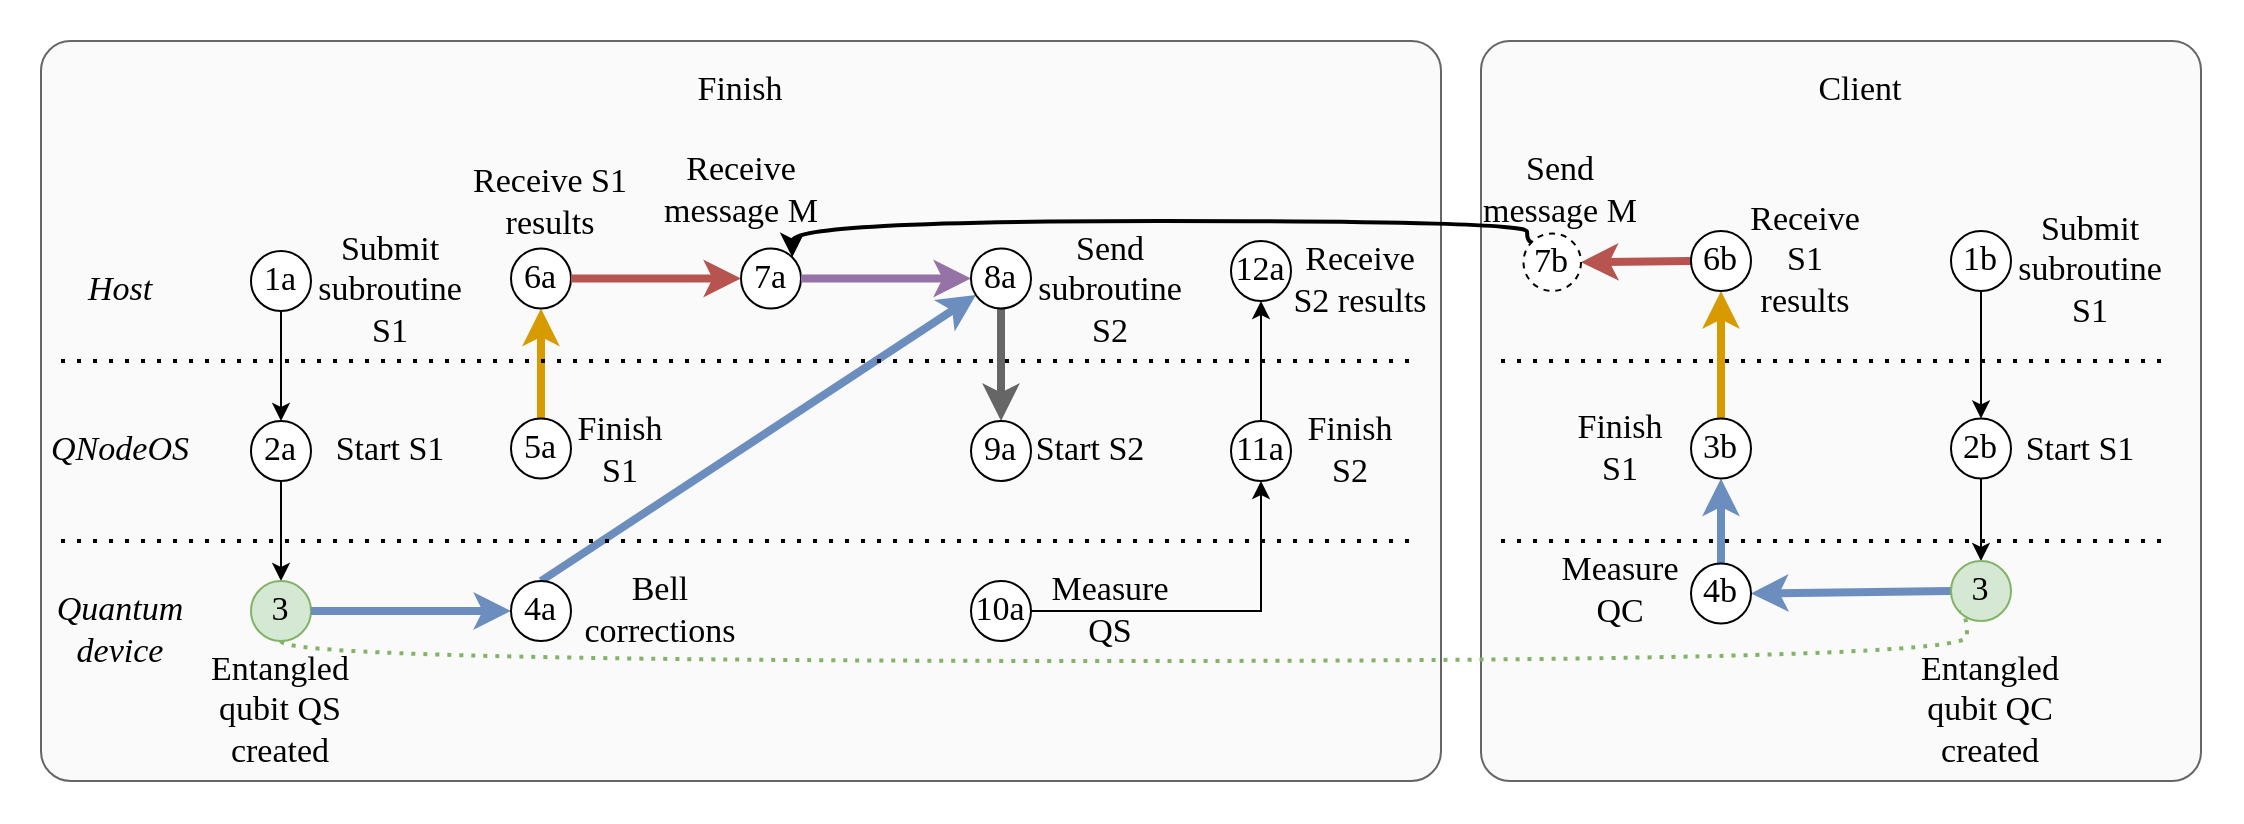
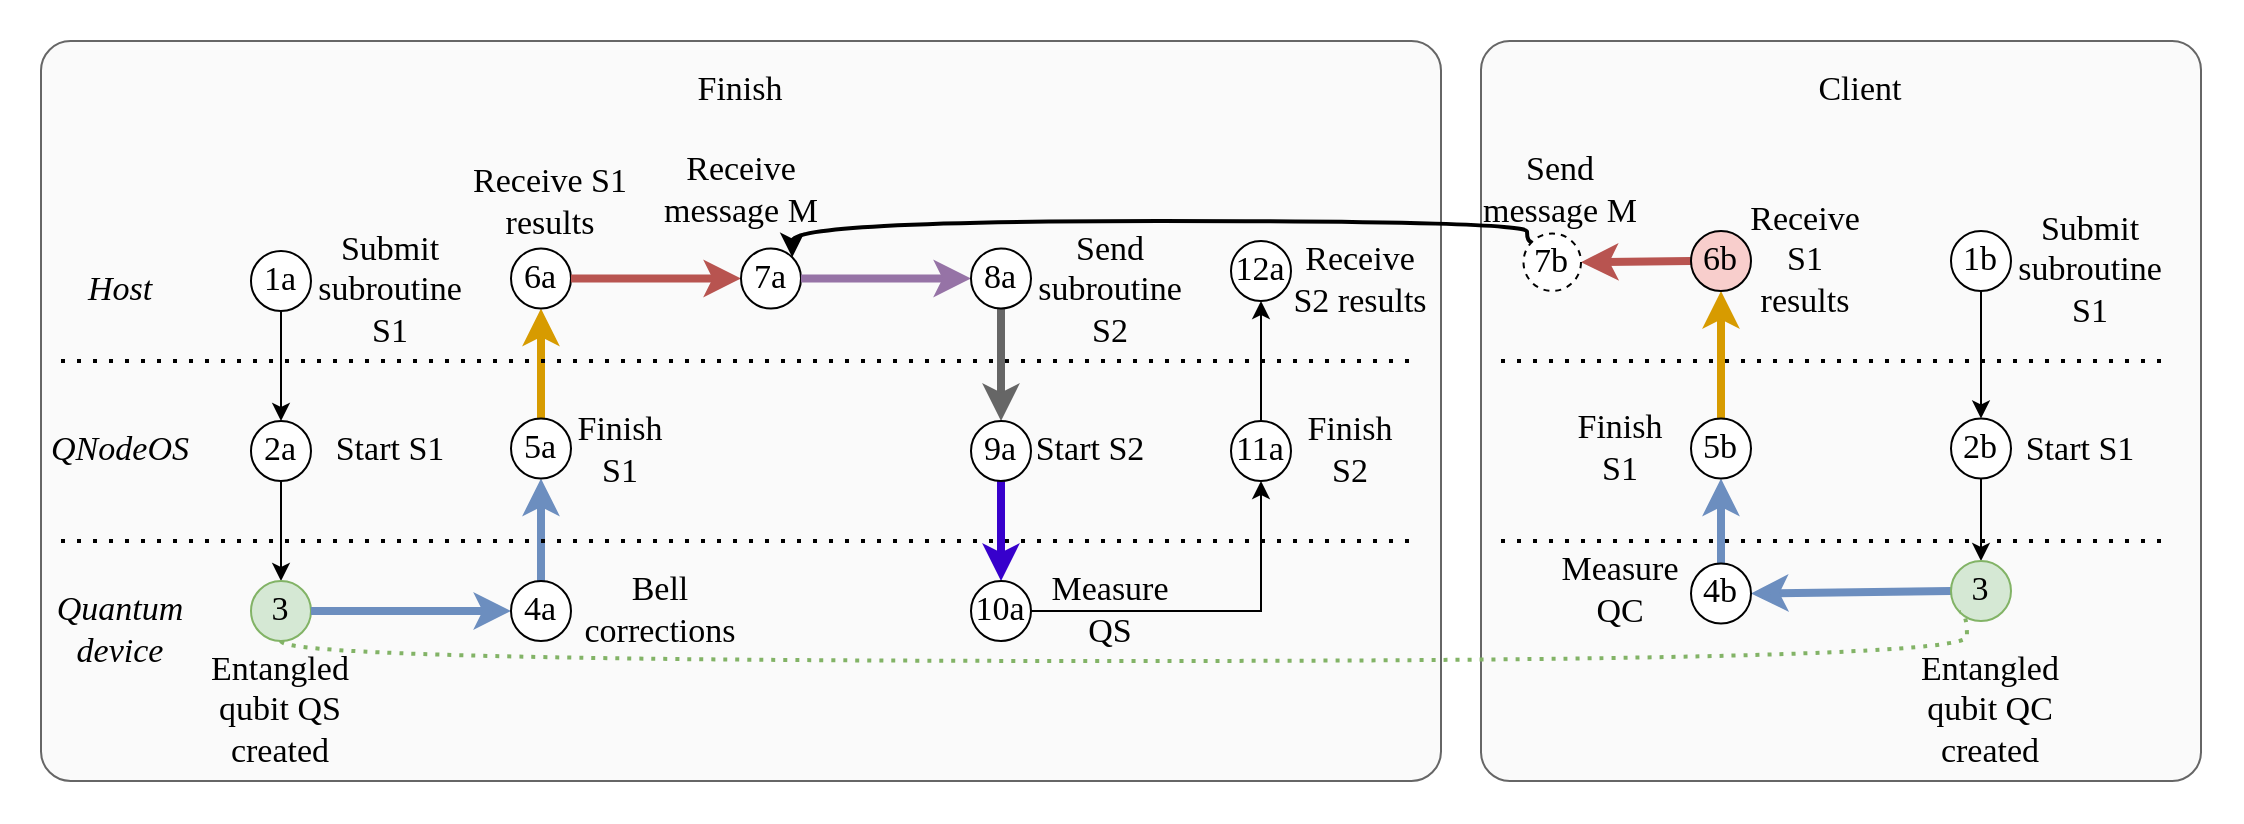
(1721, 261) -> (1721, 261)
(1721, 449) -> (1721, 449)
(738, 452) -> (541, 545)
none -> (1001, 519)
